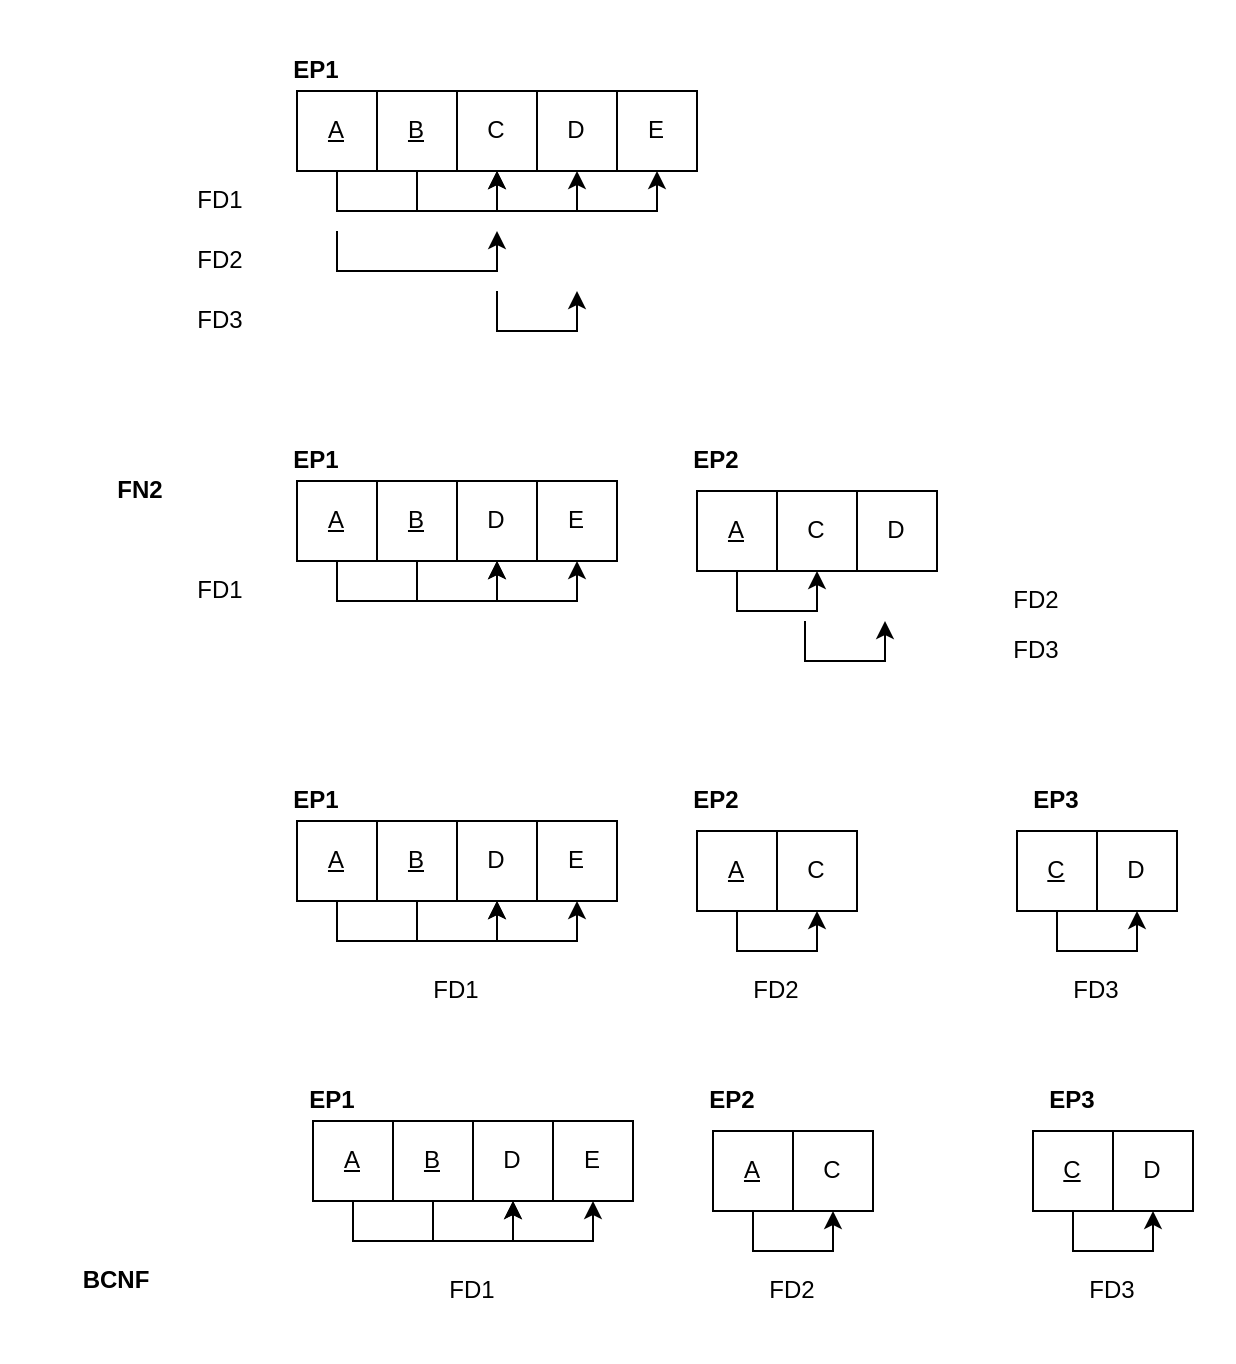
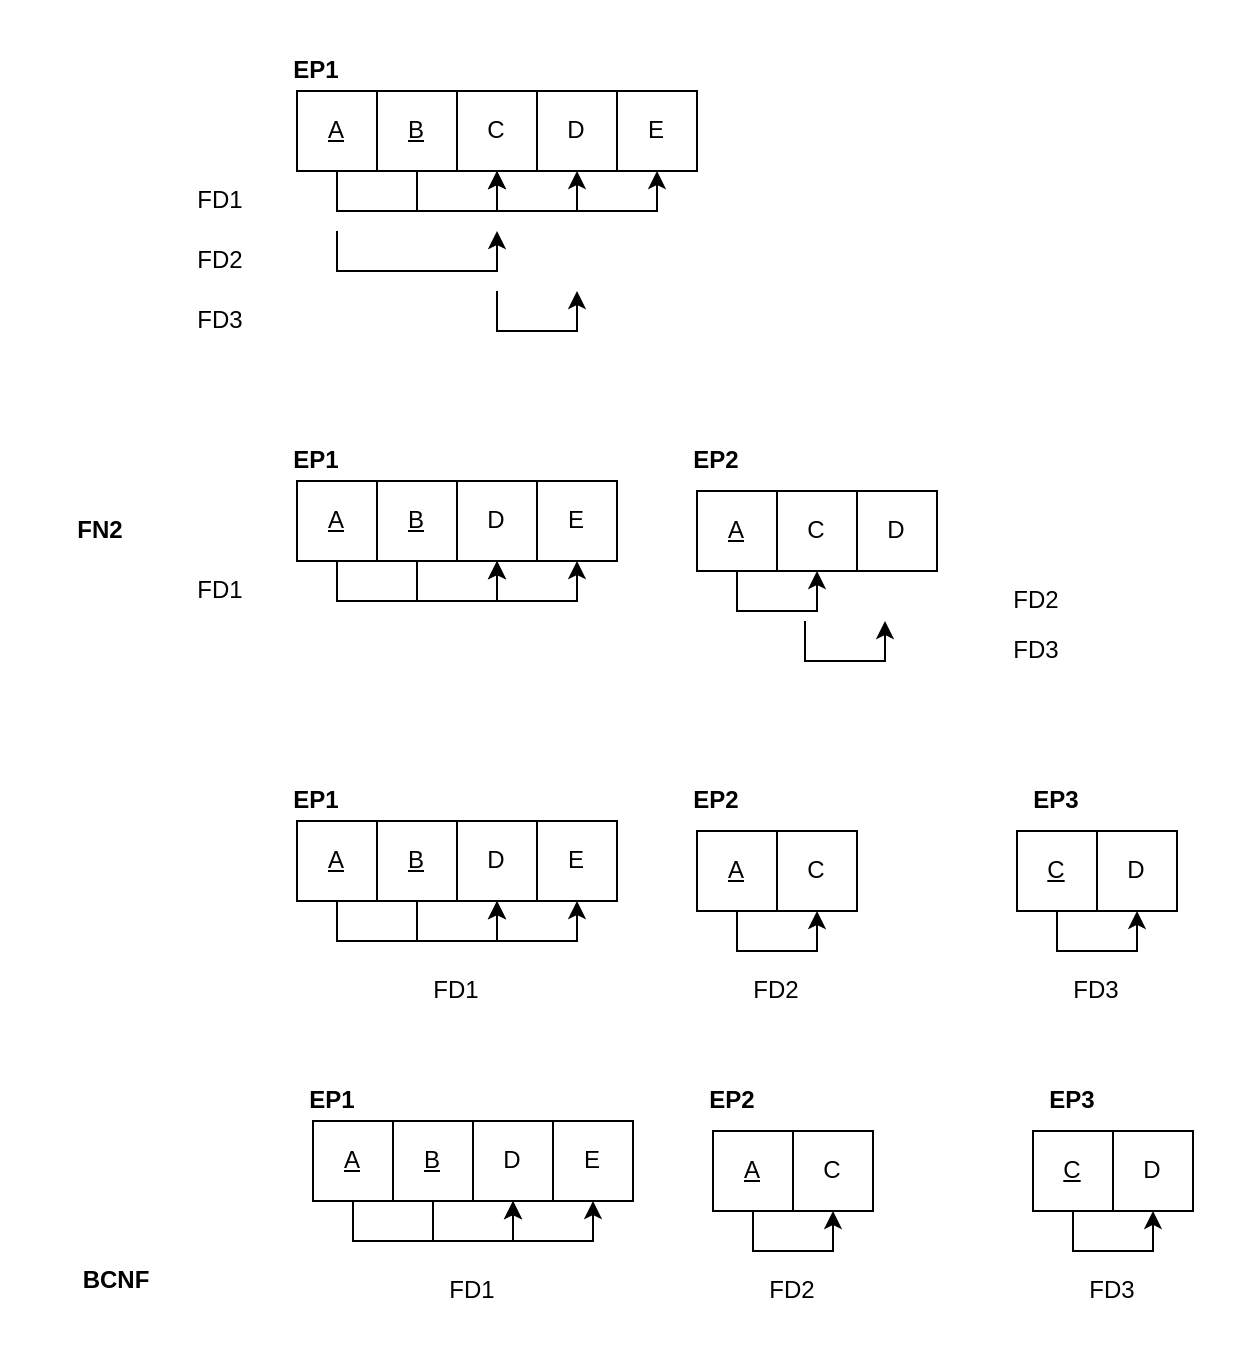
(141, 491) -> (101, 531)
